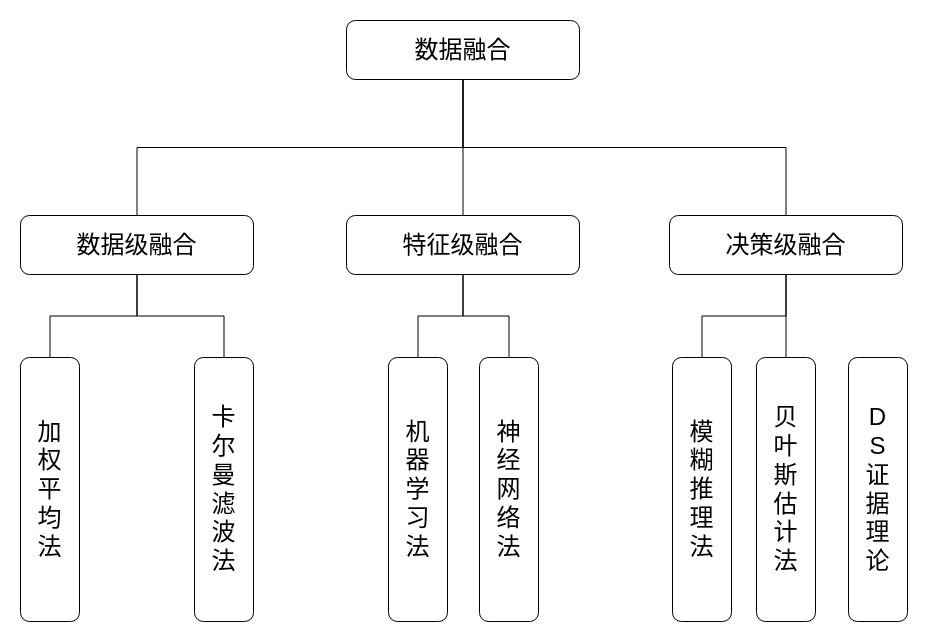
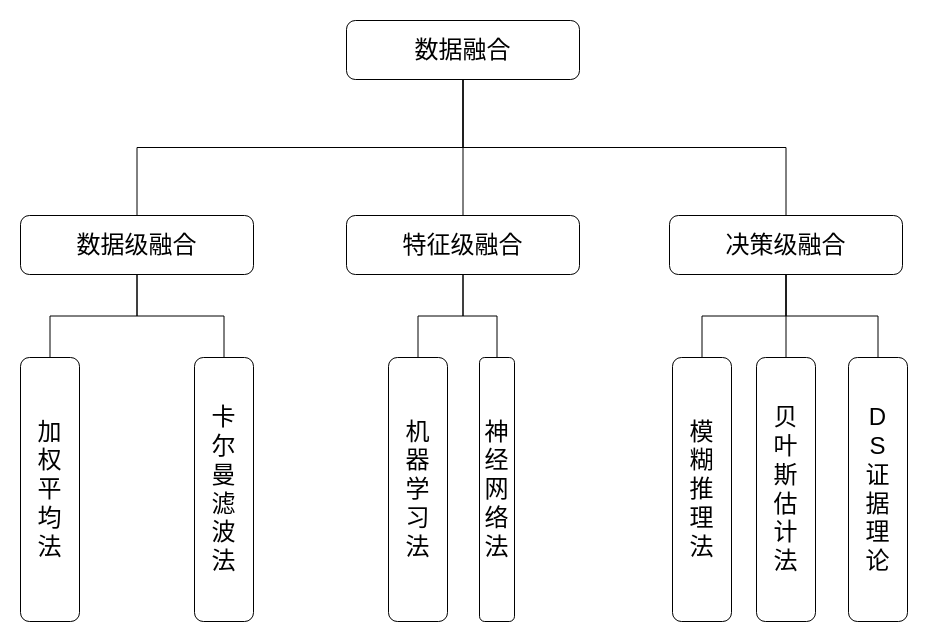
none -> (853, 316)
(509, 490) -> (497, 490)
